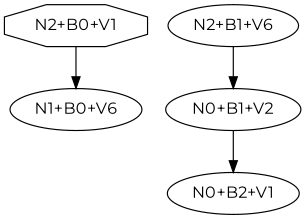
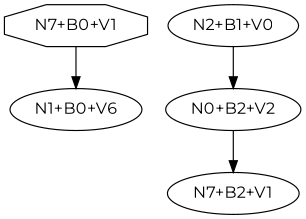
(76, 26) -> (76, 26)
(233, 26) -> (233, 26)
(233, 110) -> (233, 110)
(233, 193) -> (233, 193)
